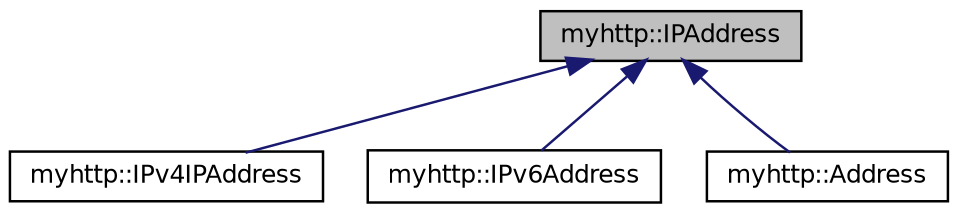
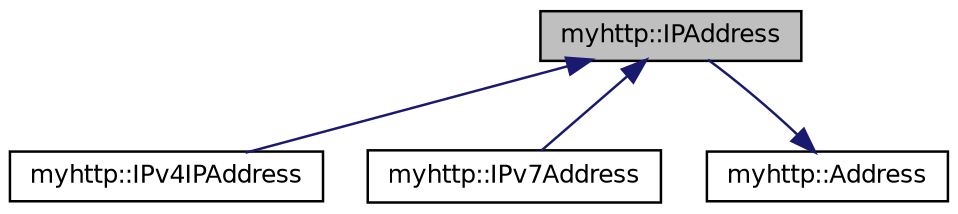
(744, 116) -> (754, 96)
(514, 176) -> (514, 176)
